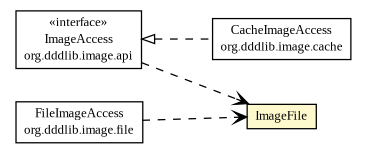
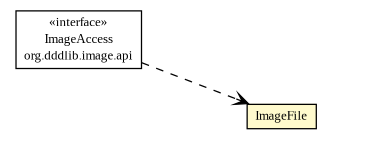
(282, 39) -> none
(79, 122) -> none
